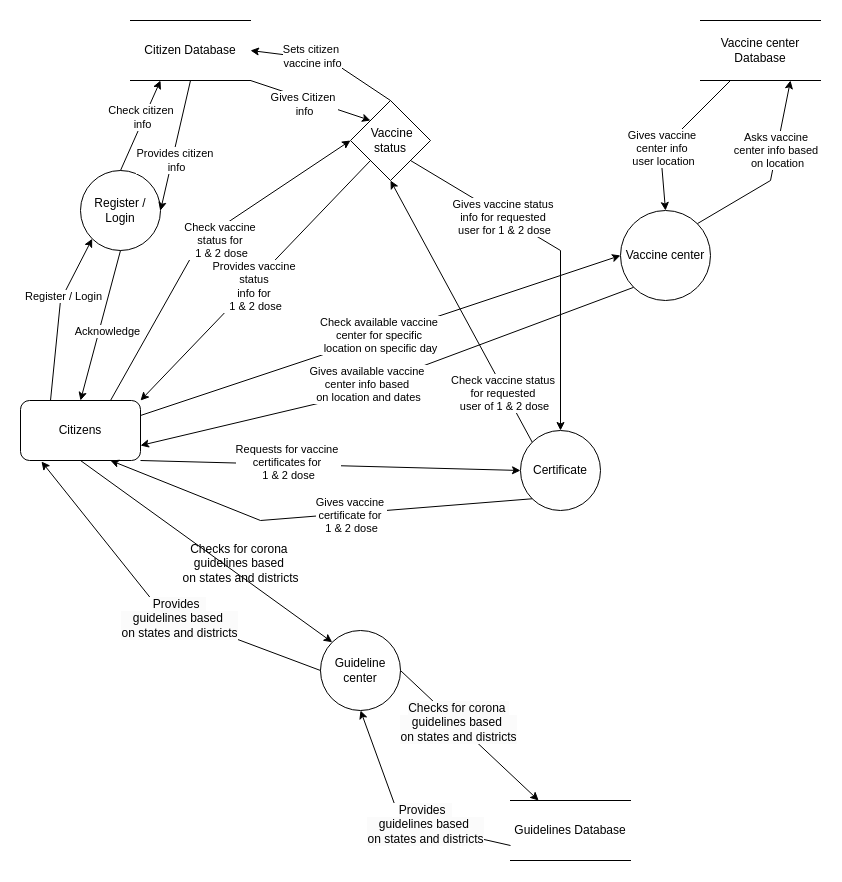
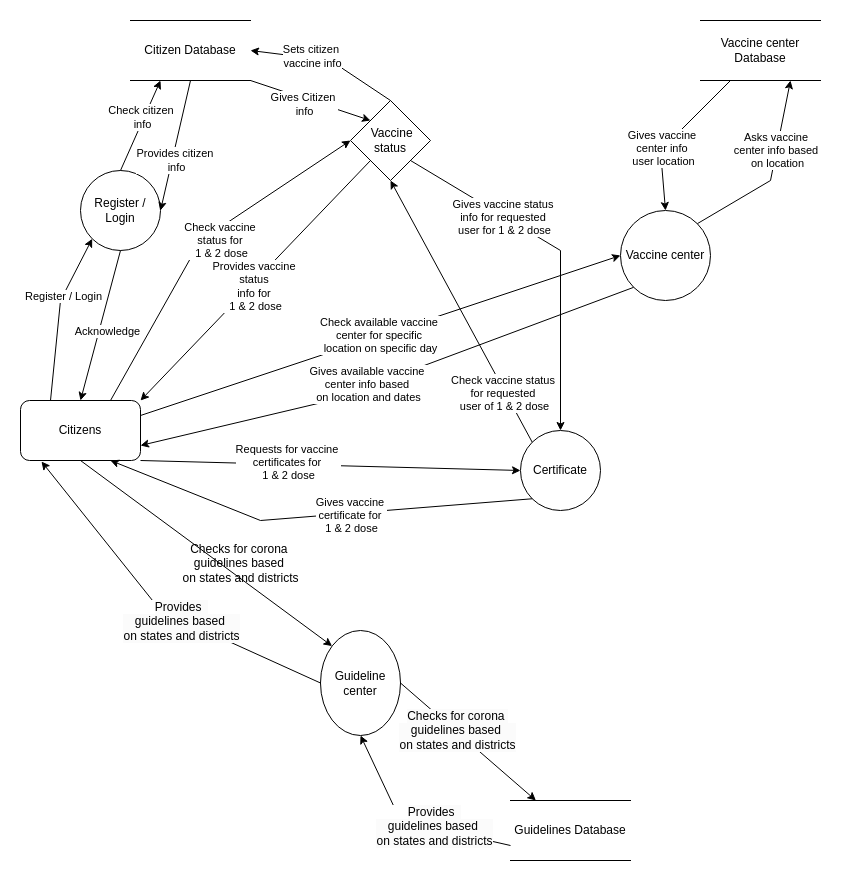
(361, 671) -> (361, 683)
